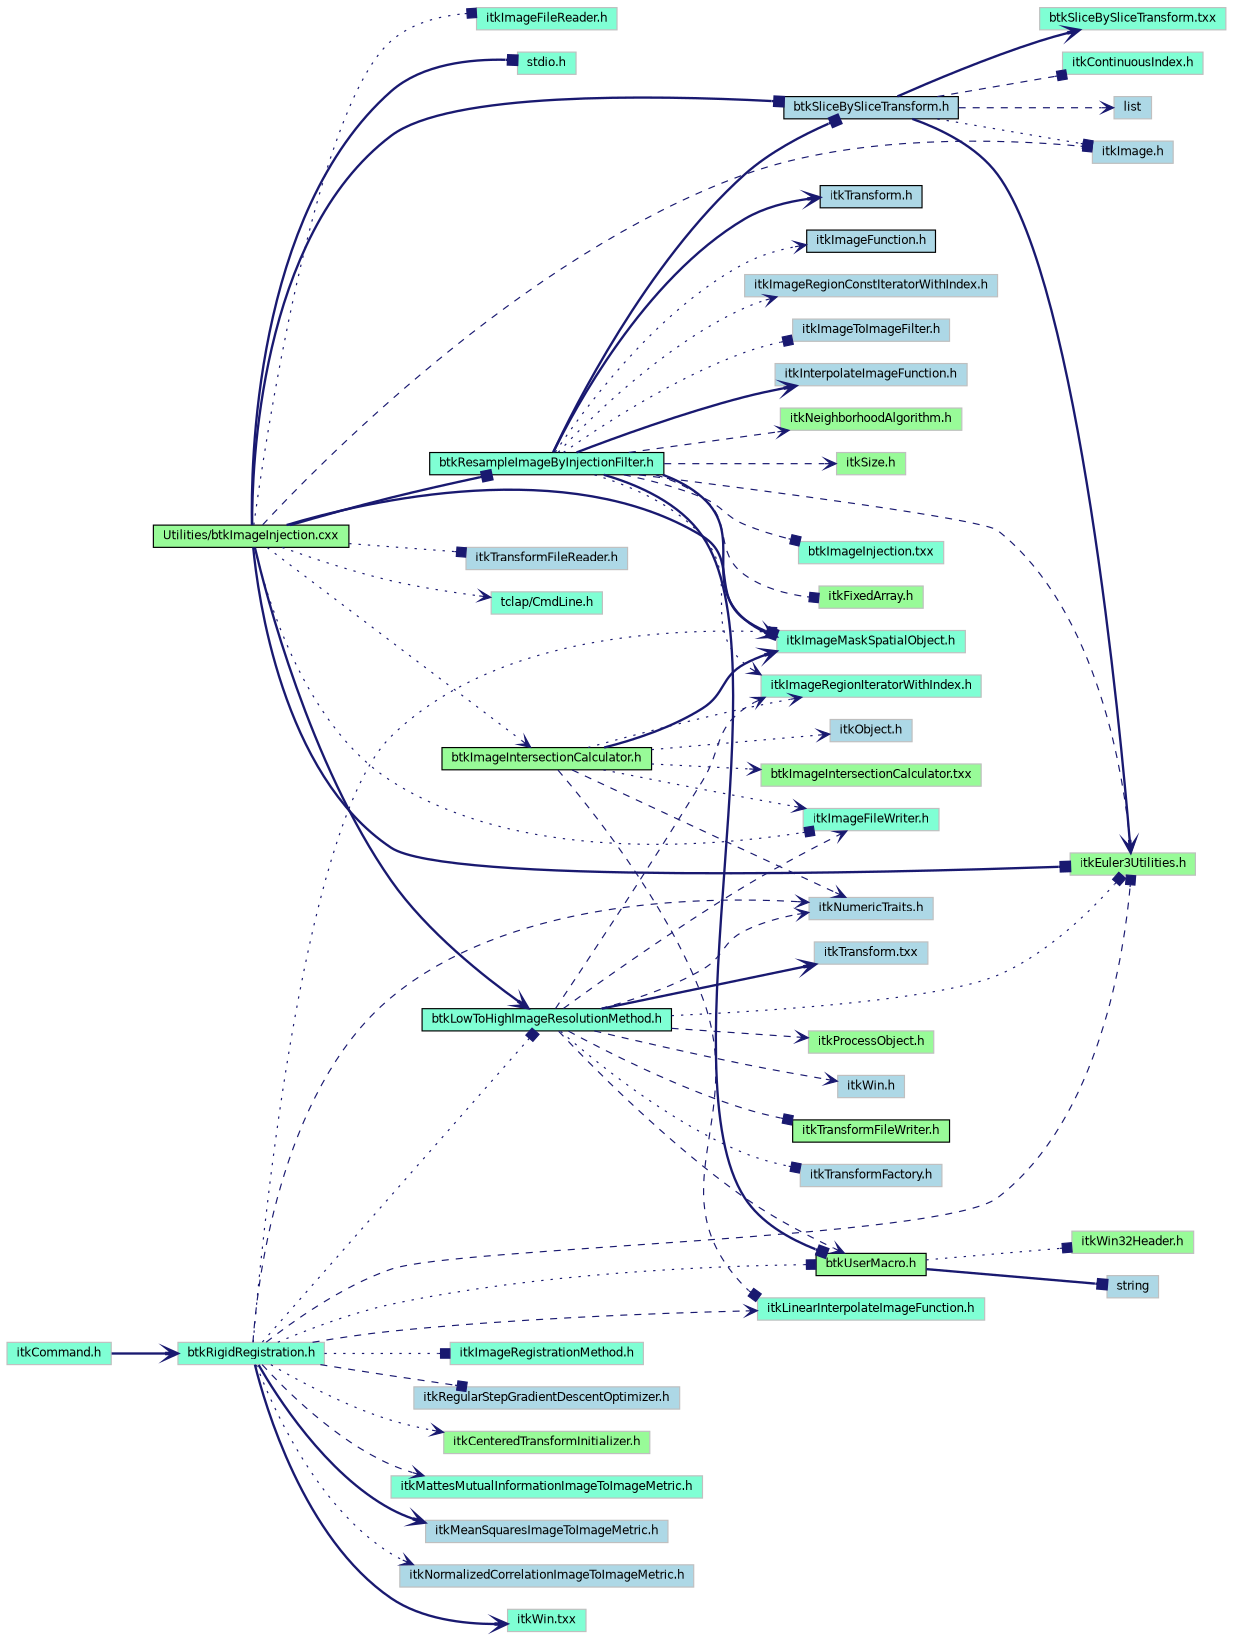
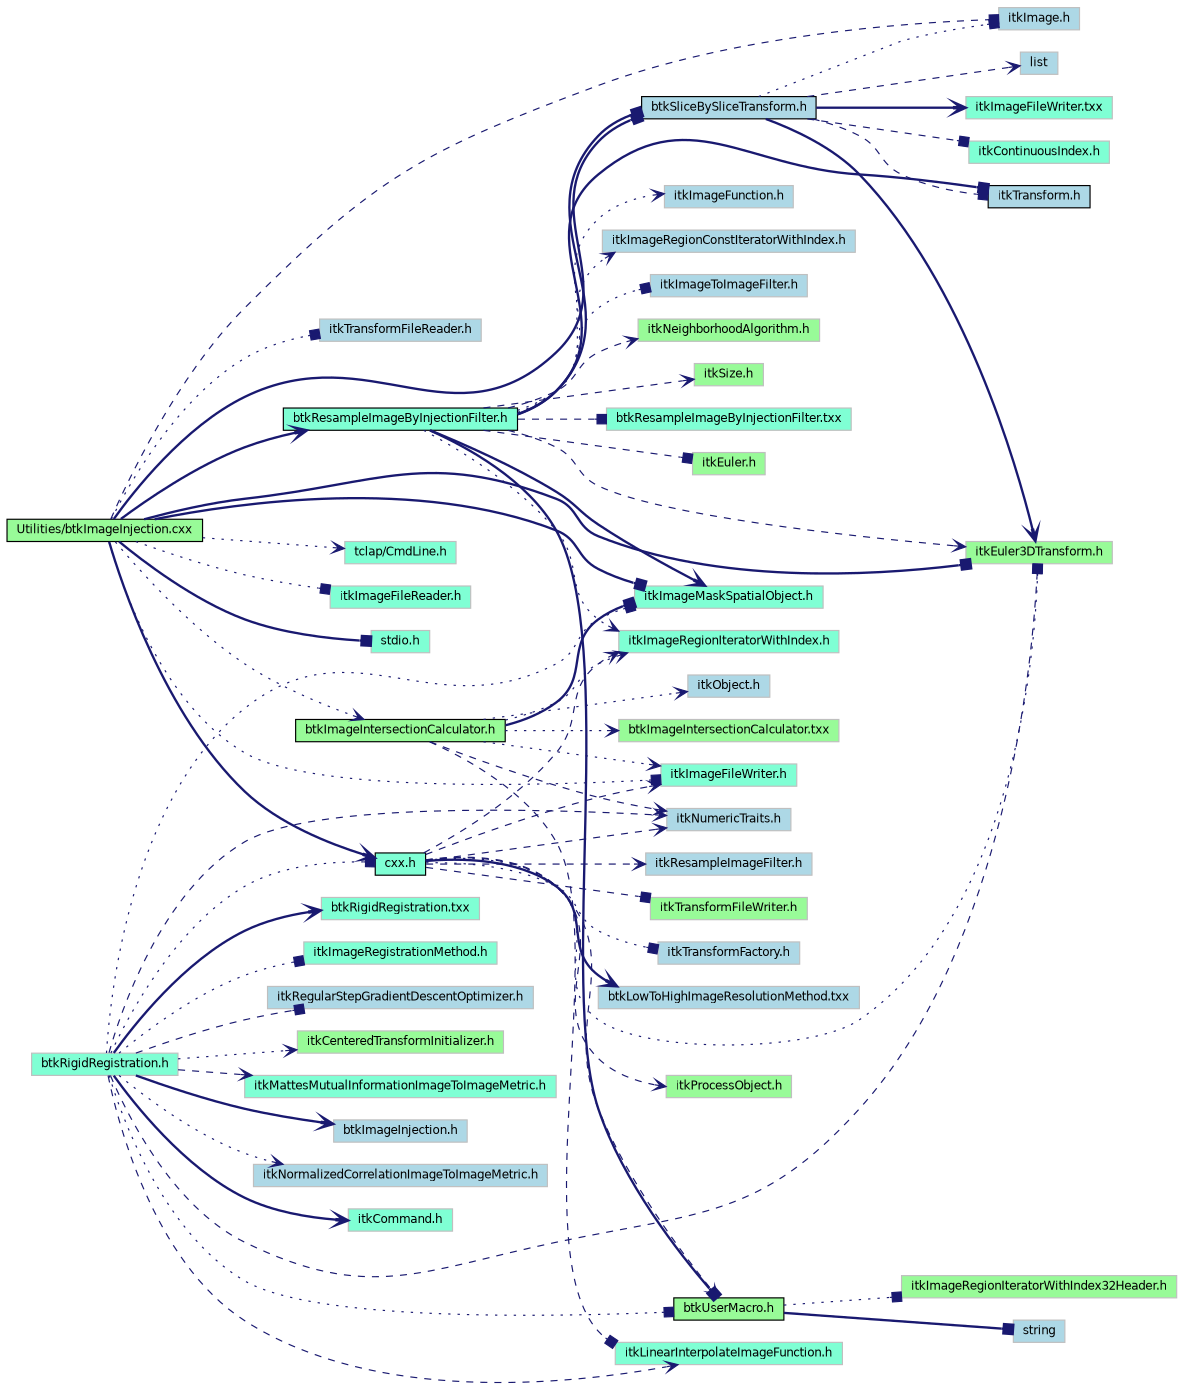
(1133, 19) -> (1039, 108)
none -> (889, 166)
(871, 241) -> (729, 197)
(655, 297) -> (647, 147)
(871, 375) -> none
(432, 488) -> (203, 466)
(871, 553) -> (729, 419)
(871, 597) -> (729, 464)
(697, 711) -> (574, 675)
(1133, 864) -> (1039, 553)
(871, 953) -> (729, 998)
(547, 1020) -> (400, 864)
(871, 1087) -> (729, 864)
(871, 1131) -> (729, 909)
(1133, 1242) -> (1039, 1287)
(139, 1353) -> (208, 1175)
(547, 1531) -> (400, 1131)
(547, 1620) -> (400, 909)
